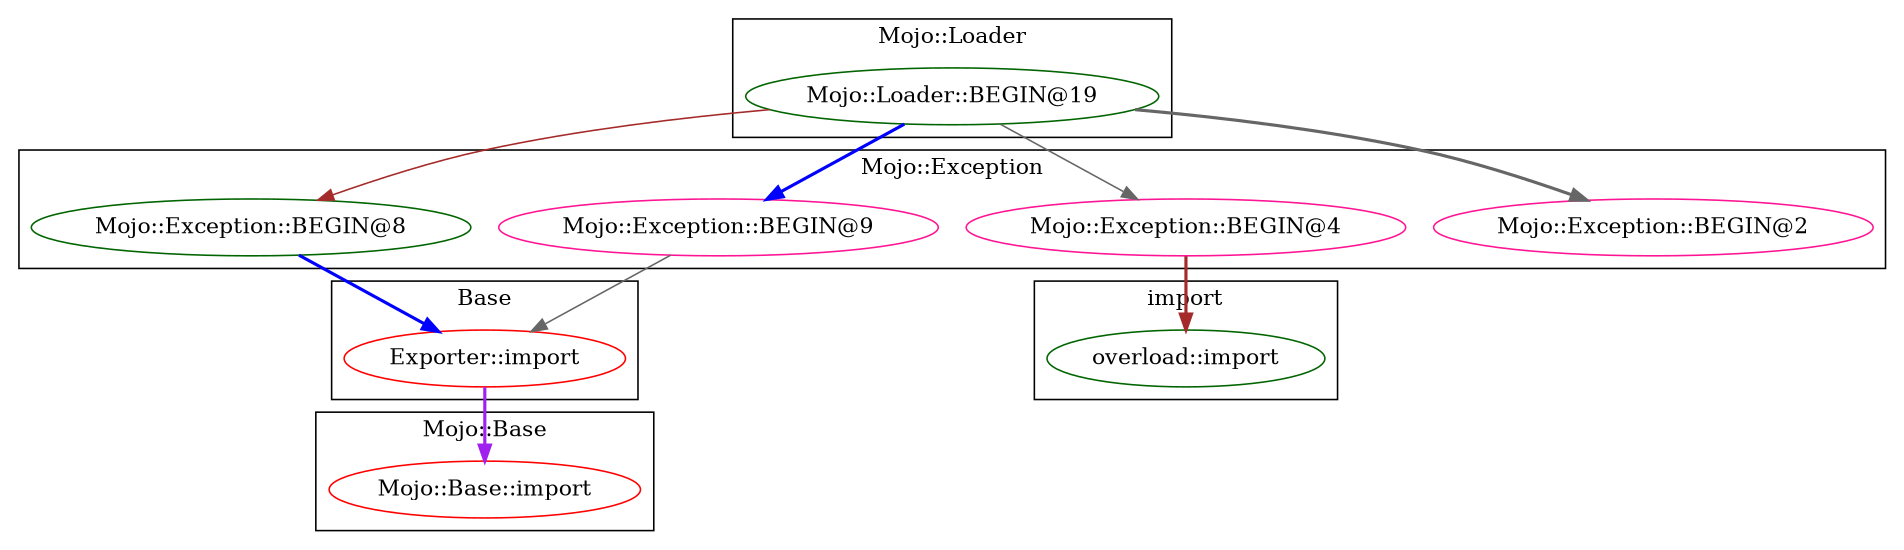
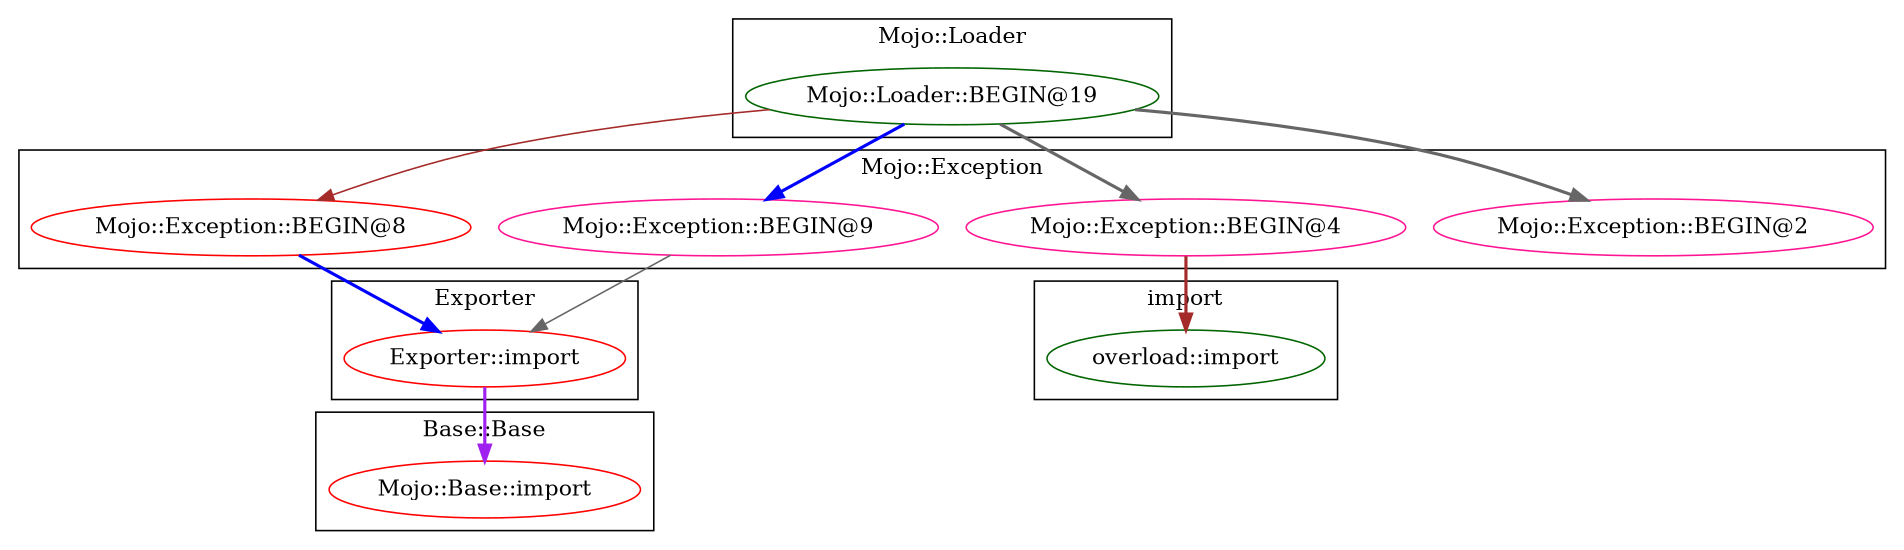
(1065, 160) -> (1065, 160)
(251, 227) -> (251, 227)
(485, 299) -> (485, 299)
(485, 430) -> (485, 430)
